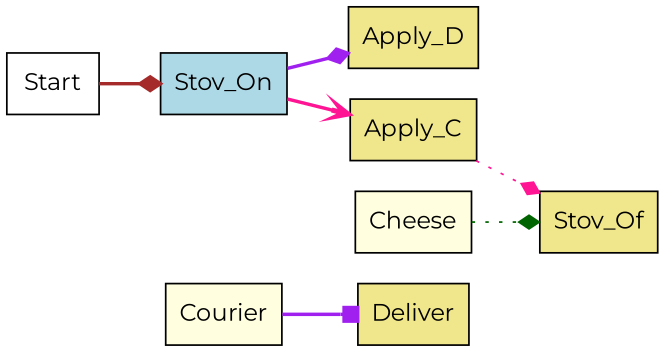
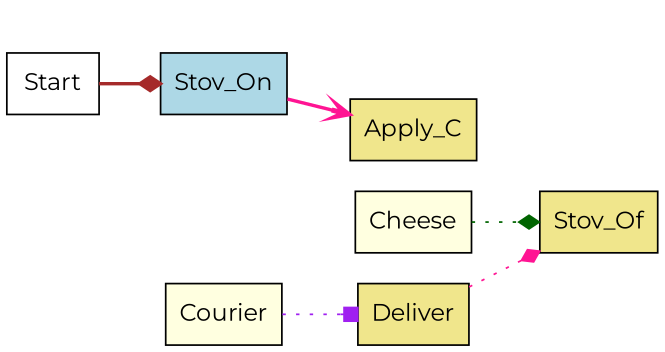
(413, 38) -> none
(499, 172) -> (495, 274)
(311, 314) -> (311, 314)
